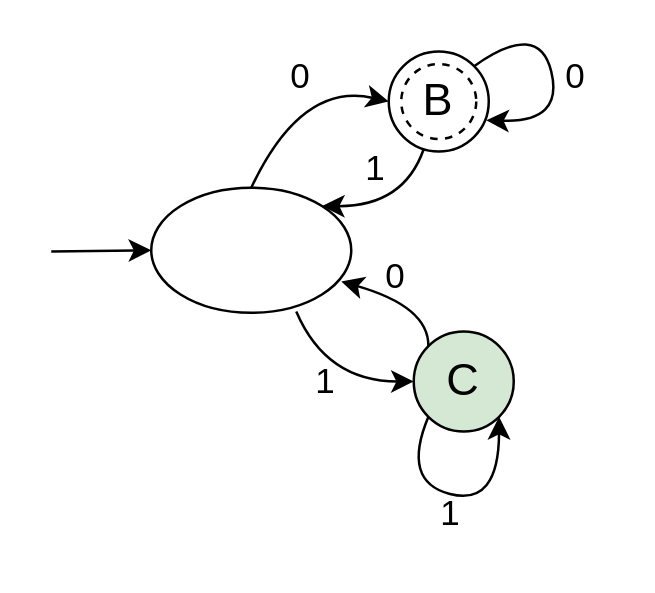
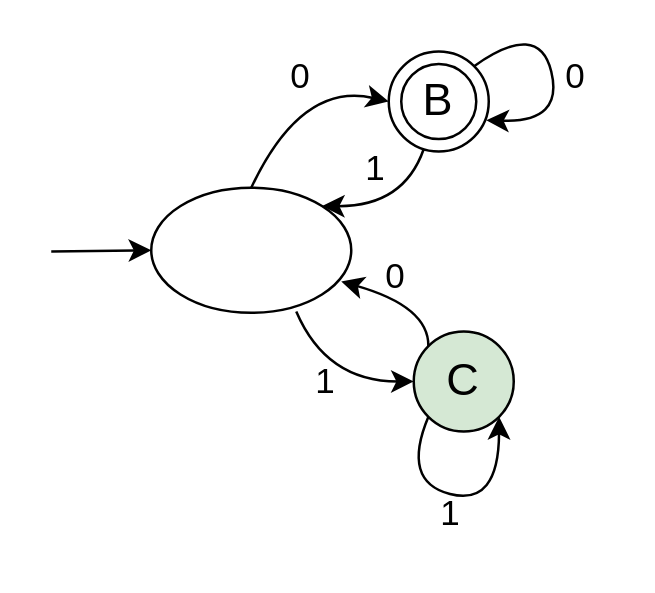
(439, 101) -> (439, 101)
